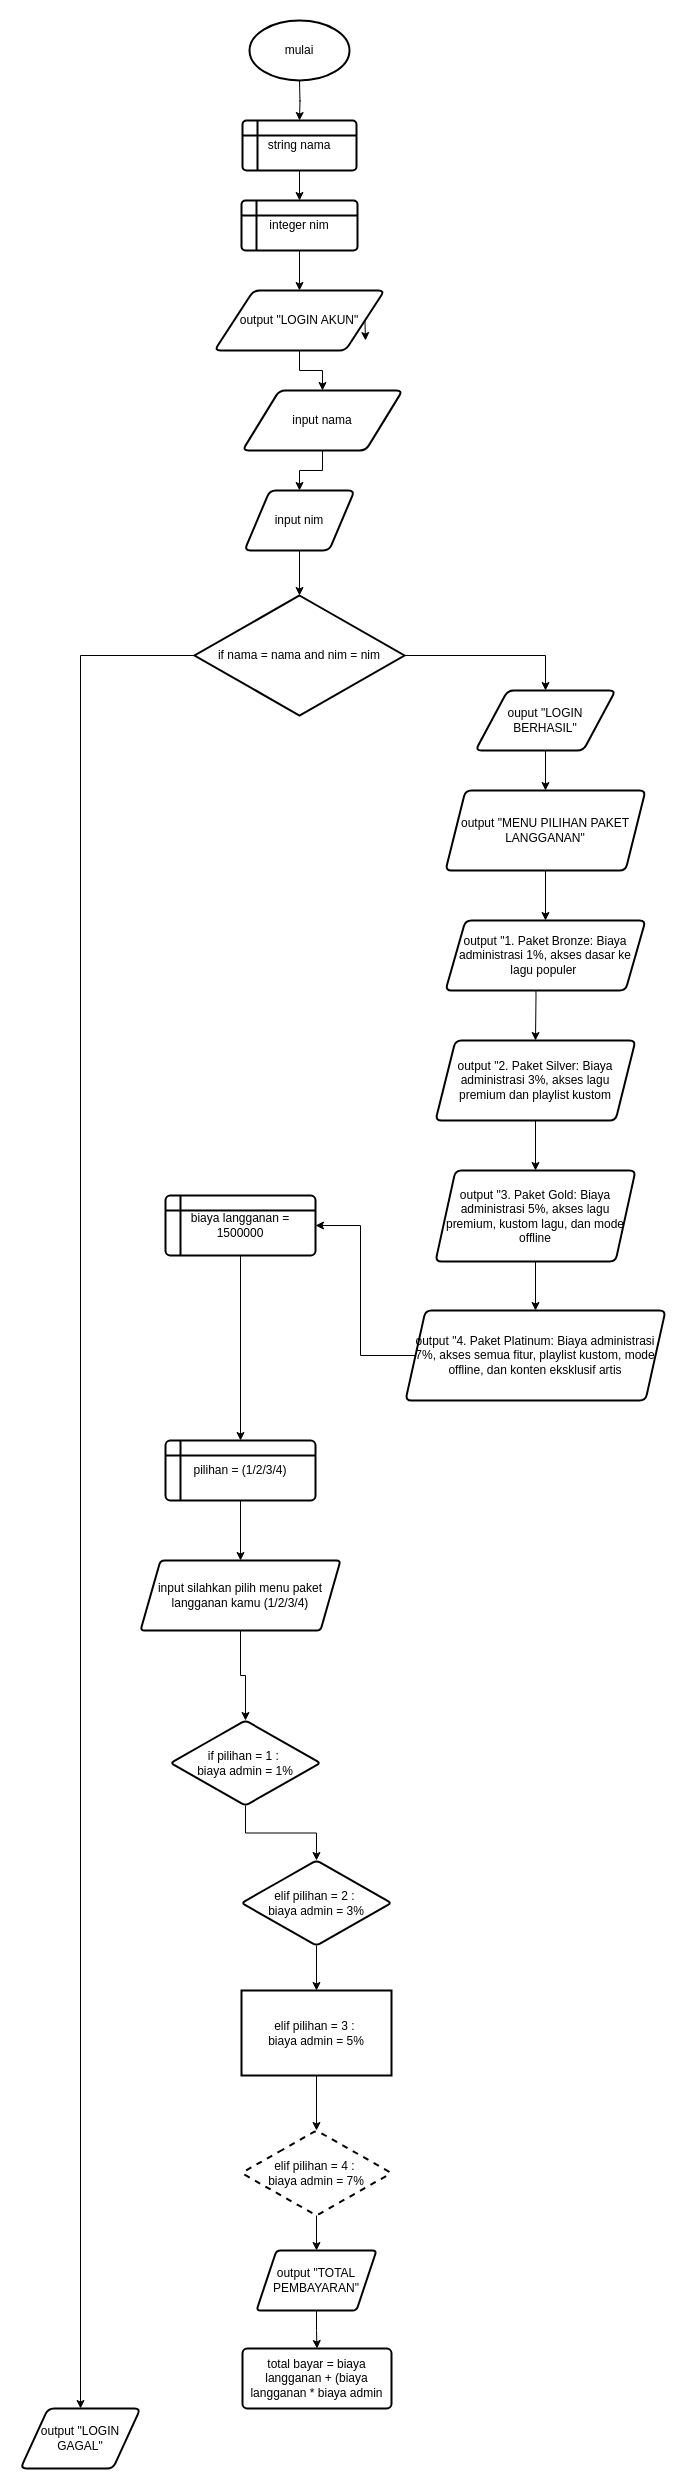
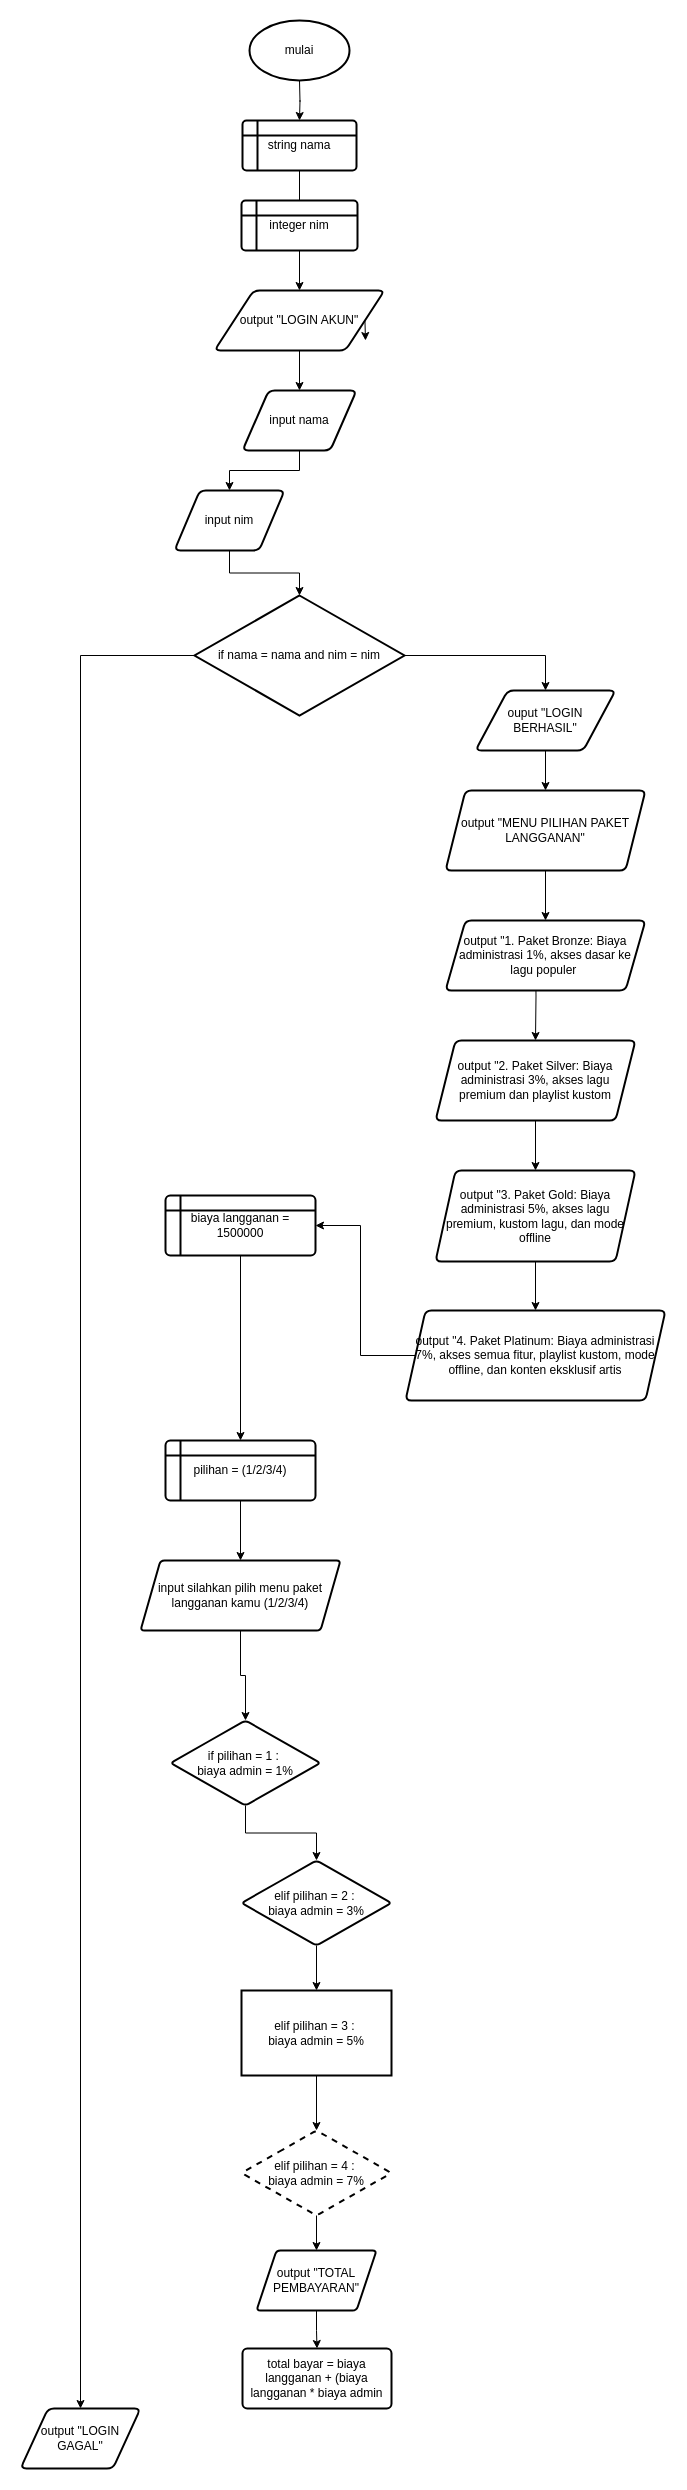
(300, 192) -> (300, 194)
(323, 421) -> (300, 421)
(300, 521) -> (230, 521)
